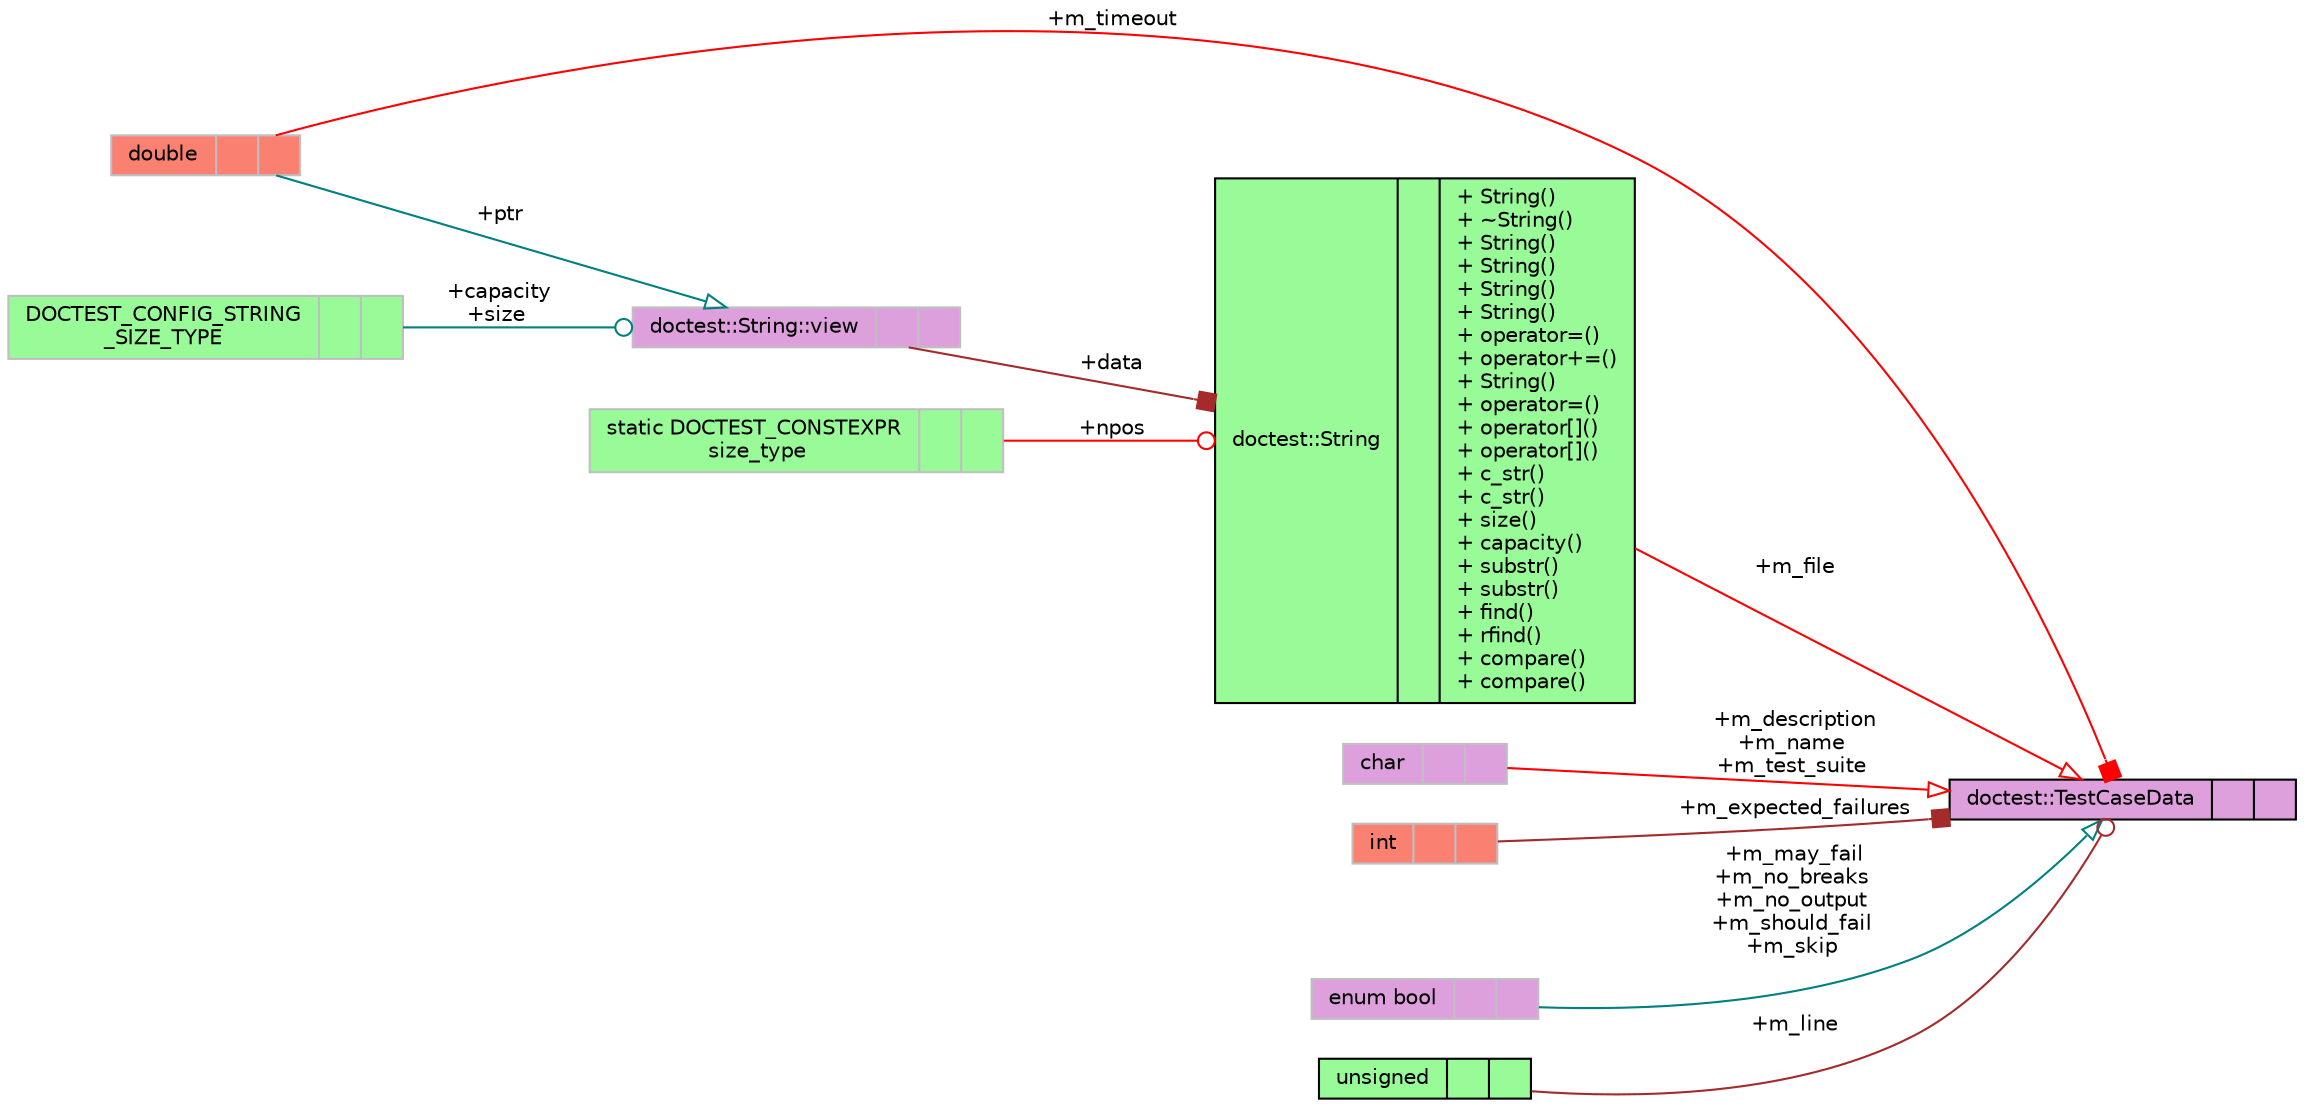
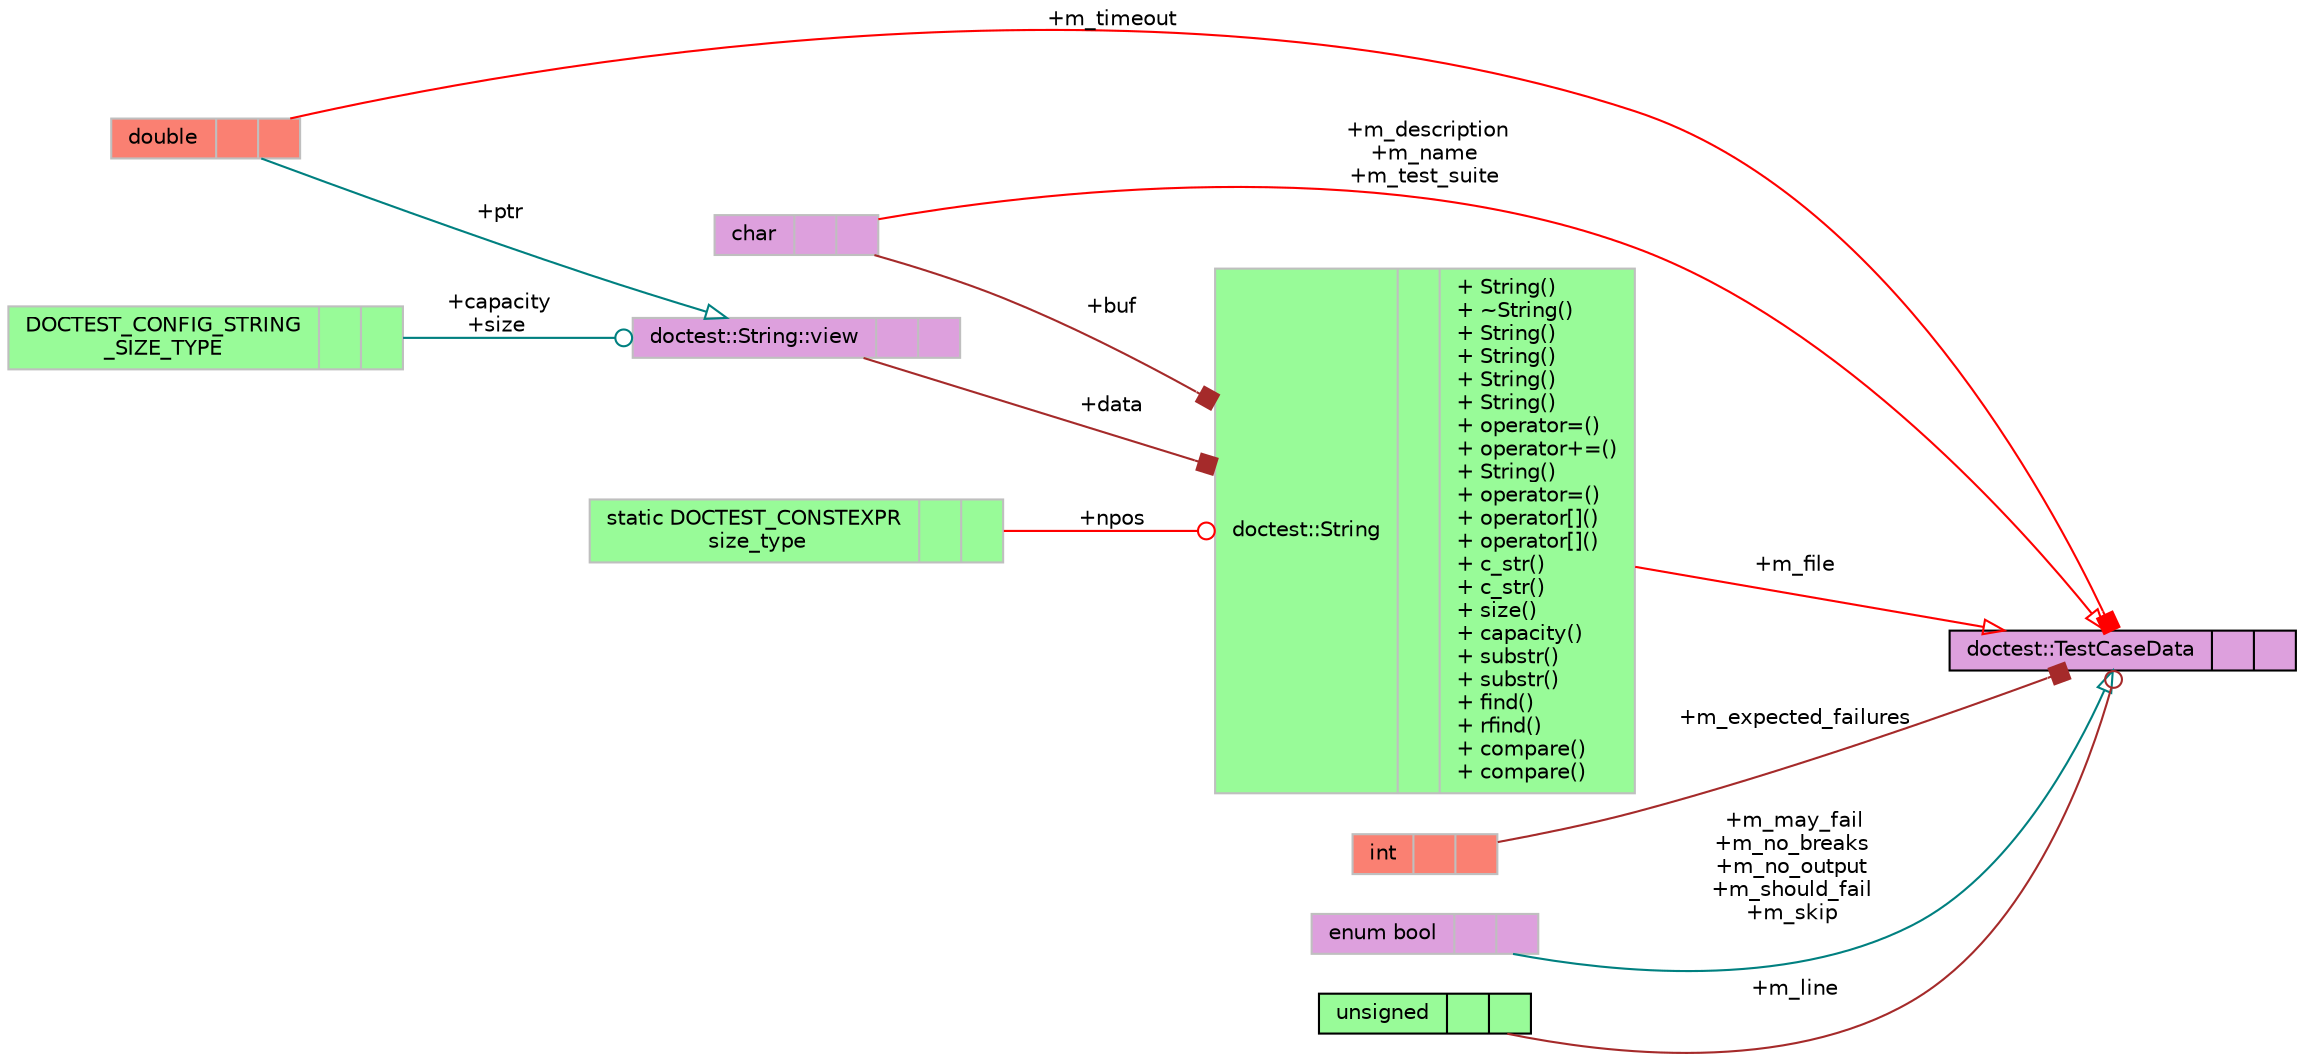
none -> (1039, 313)
(1425, 441) -> (1425, 531)
